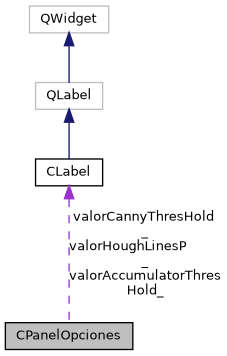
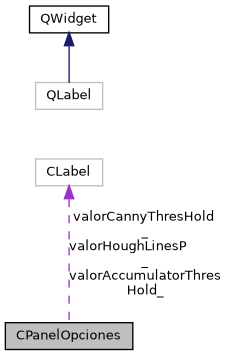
(69, 19) -> (69, 19)
(69, 141) -> none
(69, 172) -> (69, 172)
